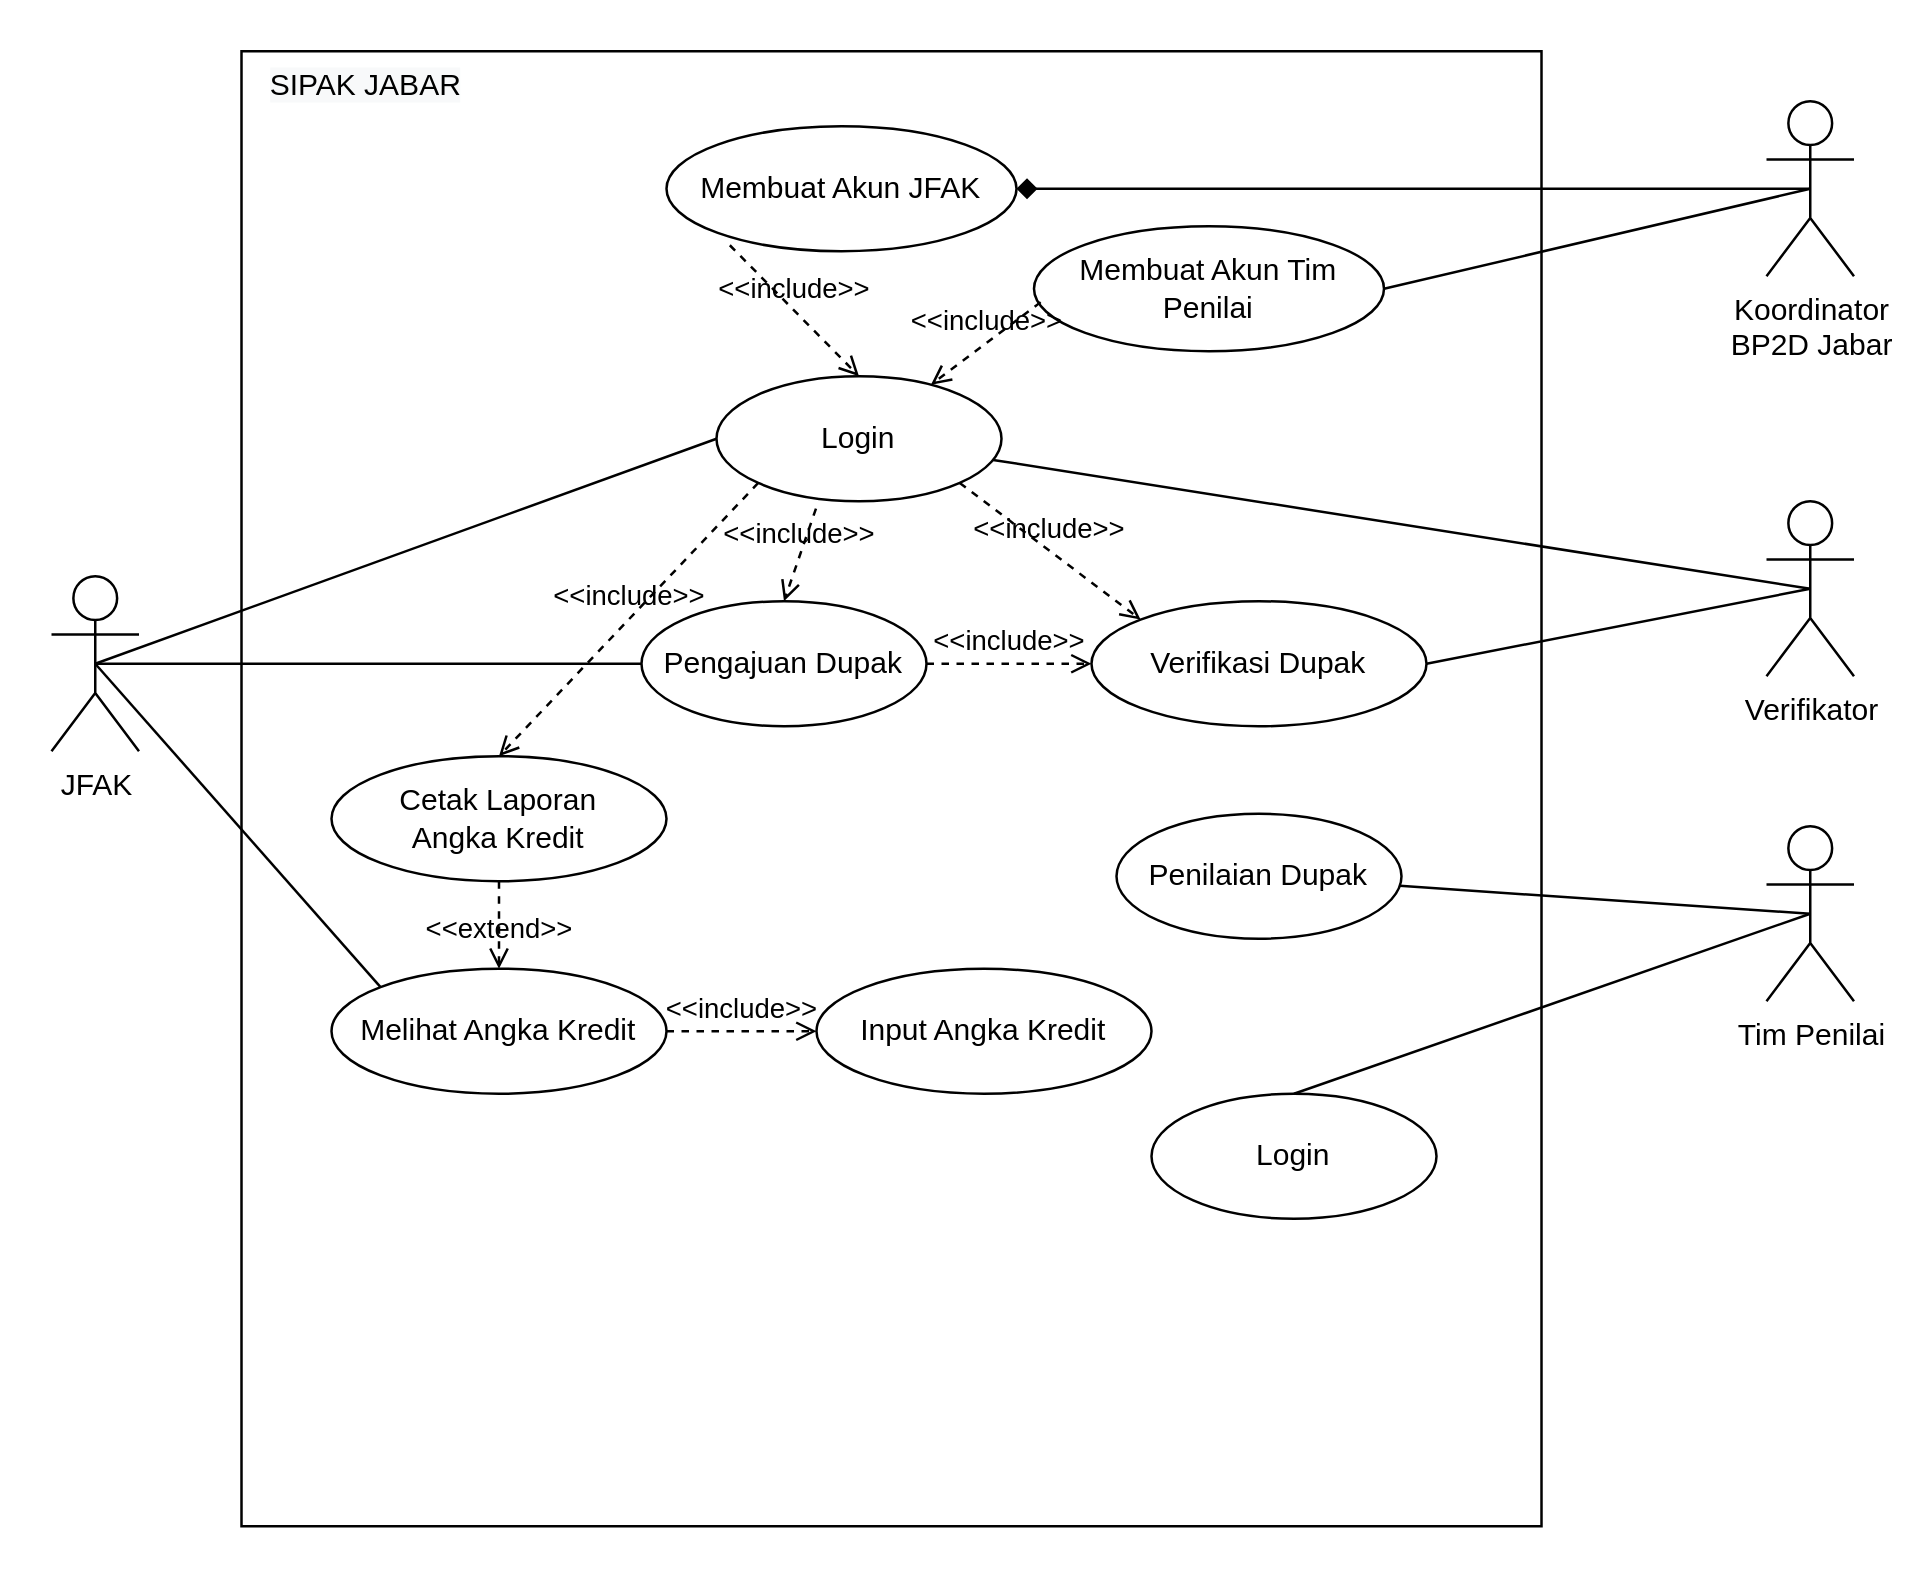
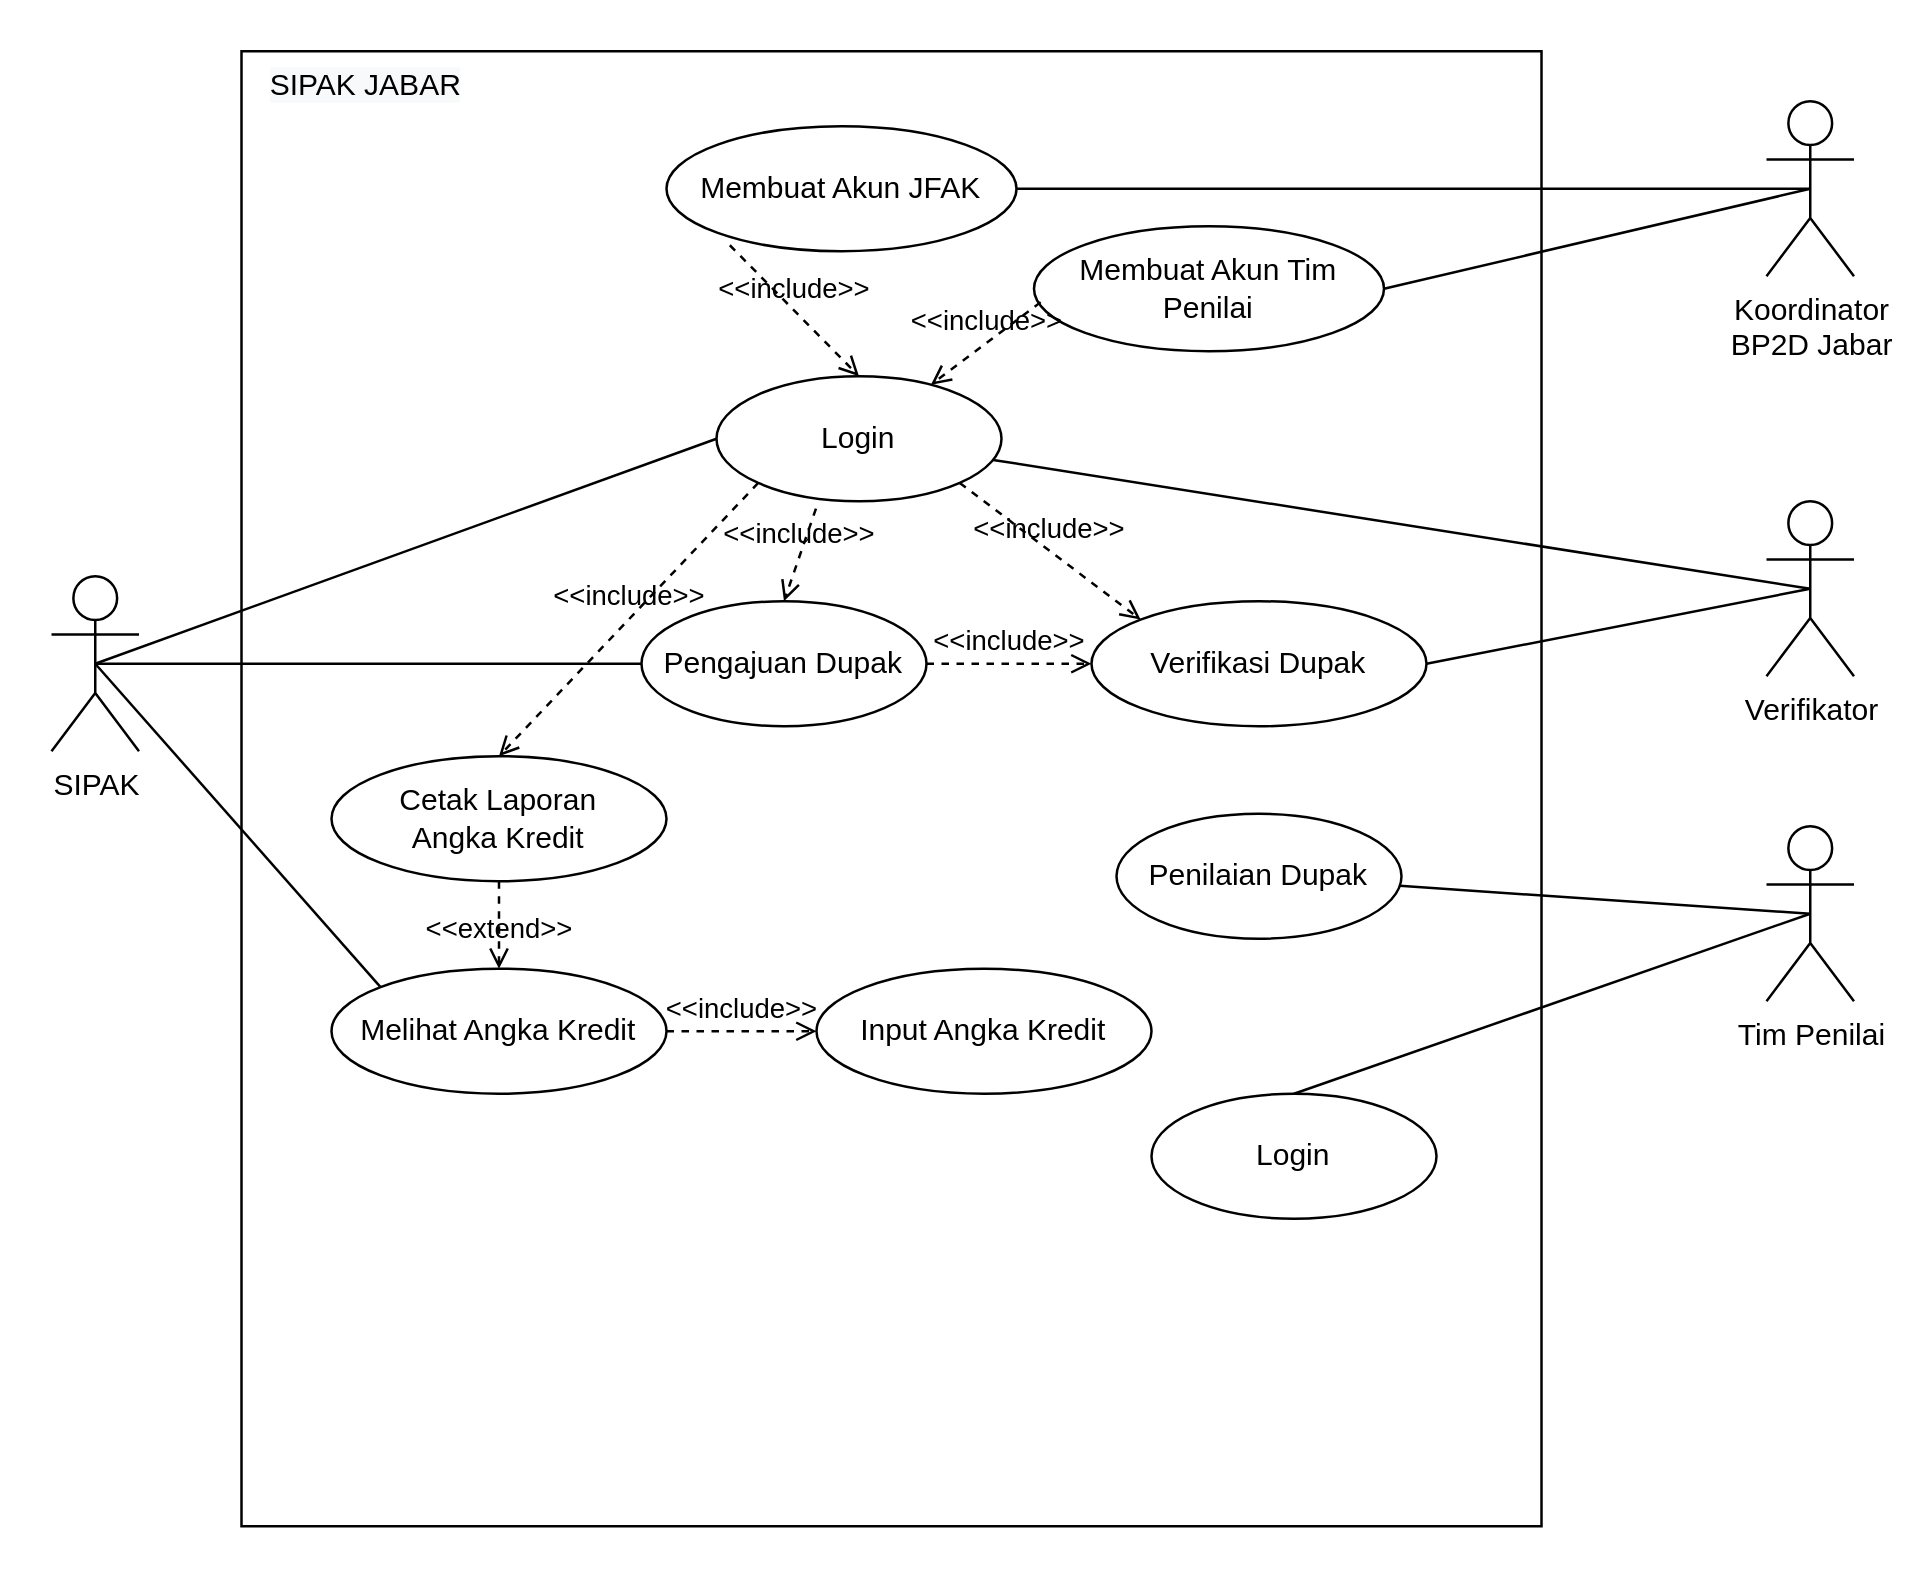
(1037, 189) -> (1027, 189)
(98, 787) -> (98, 787)
